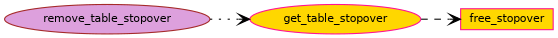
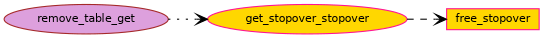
(107, 19) -> (86, 19)
(335, 19) -> (307, 19)
